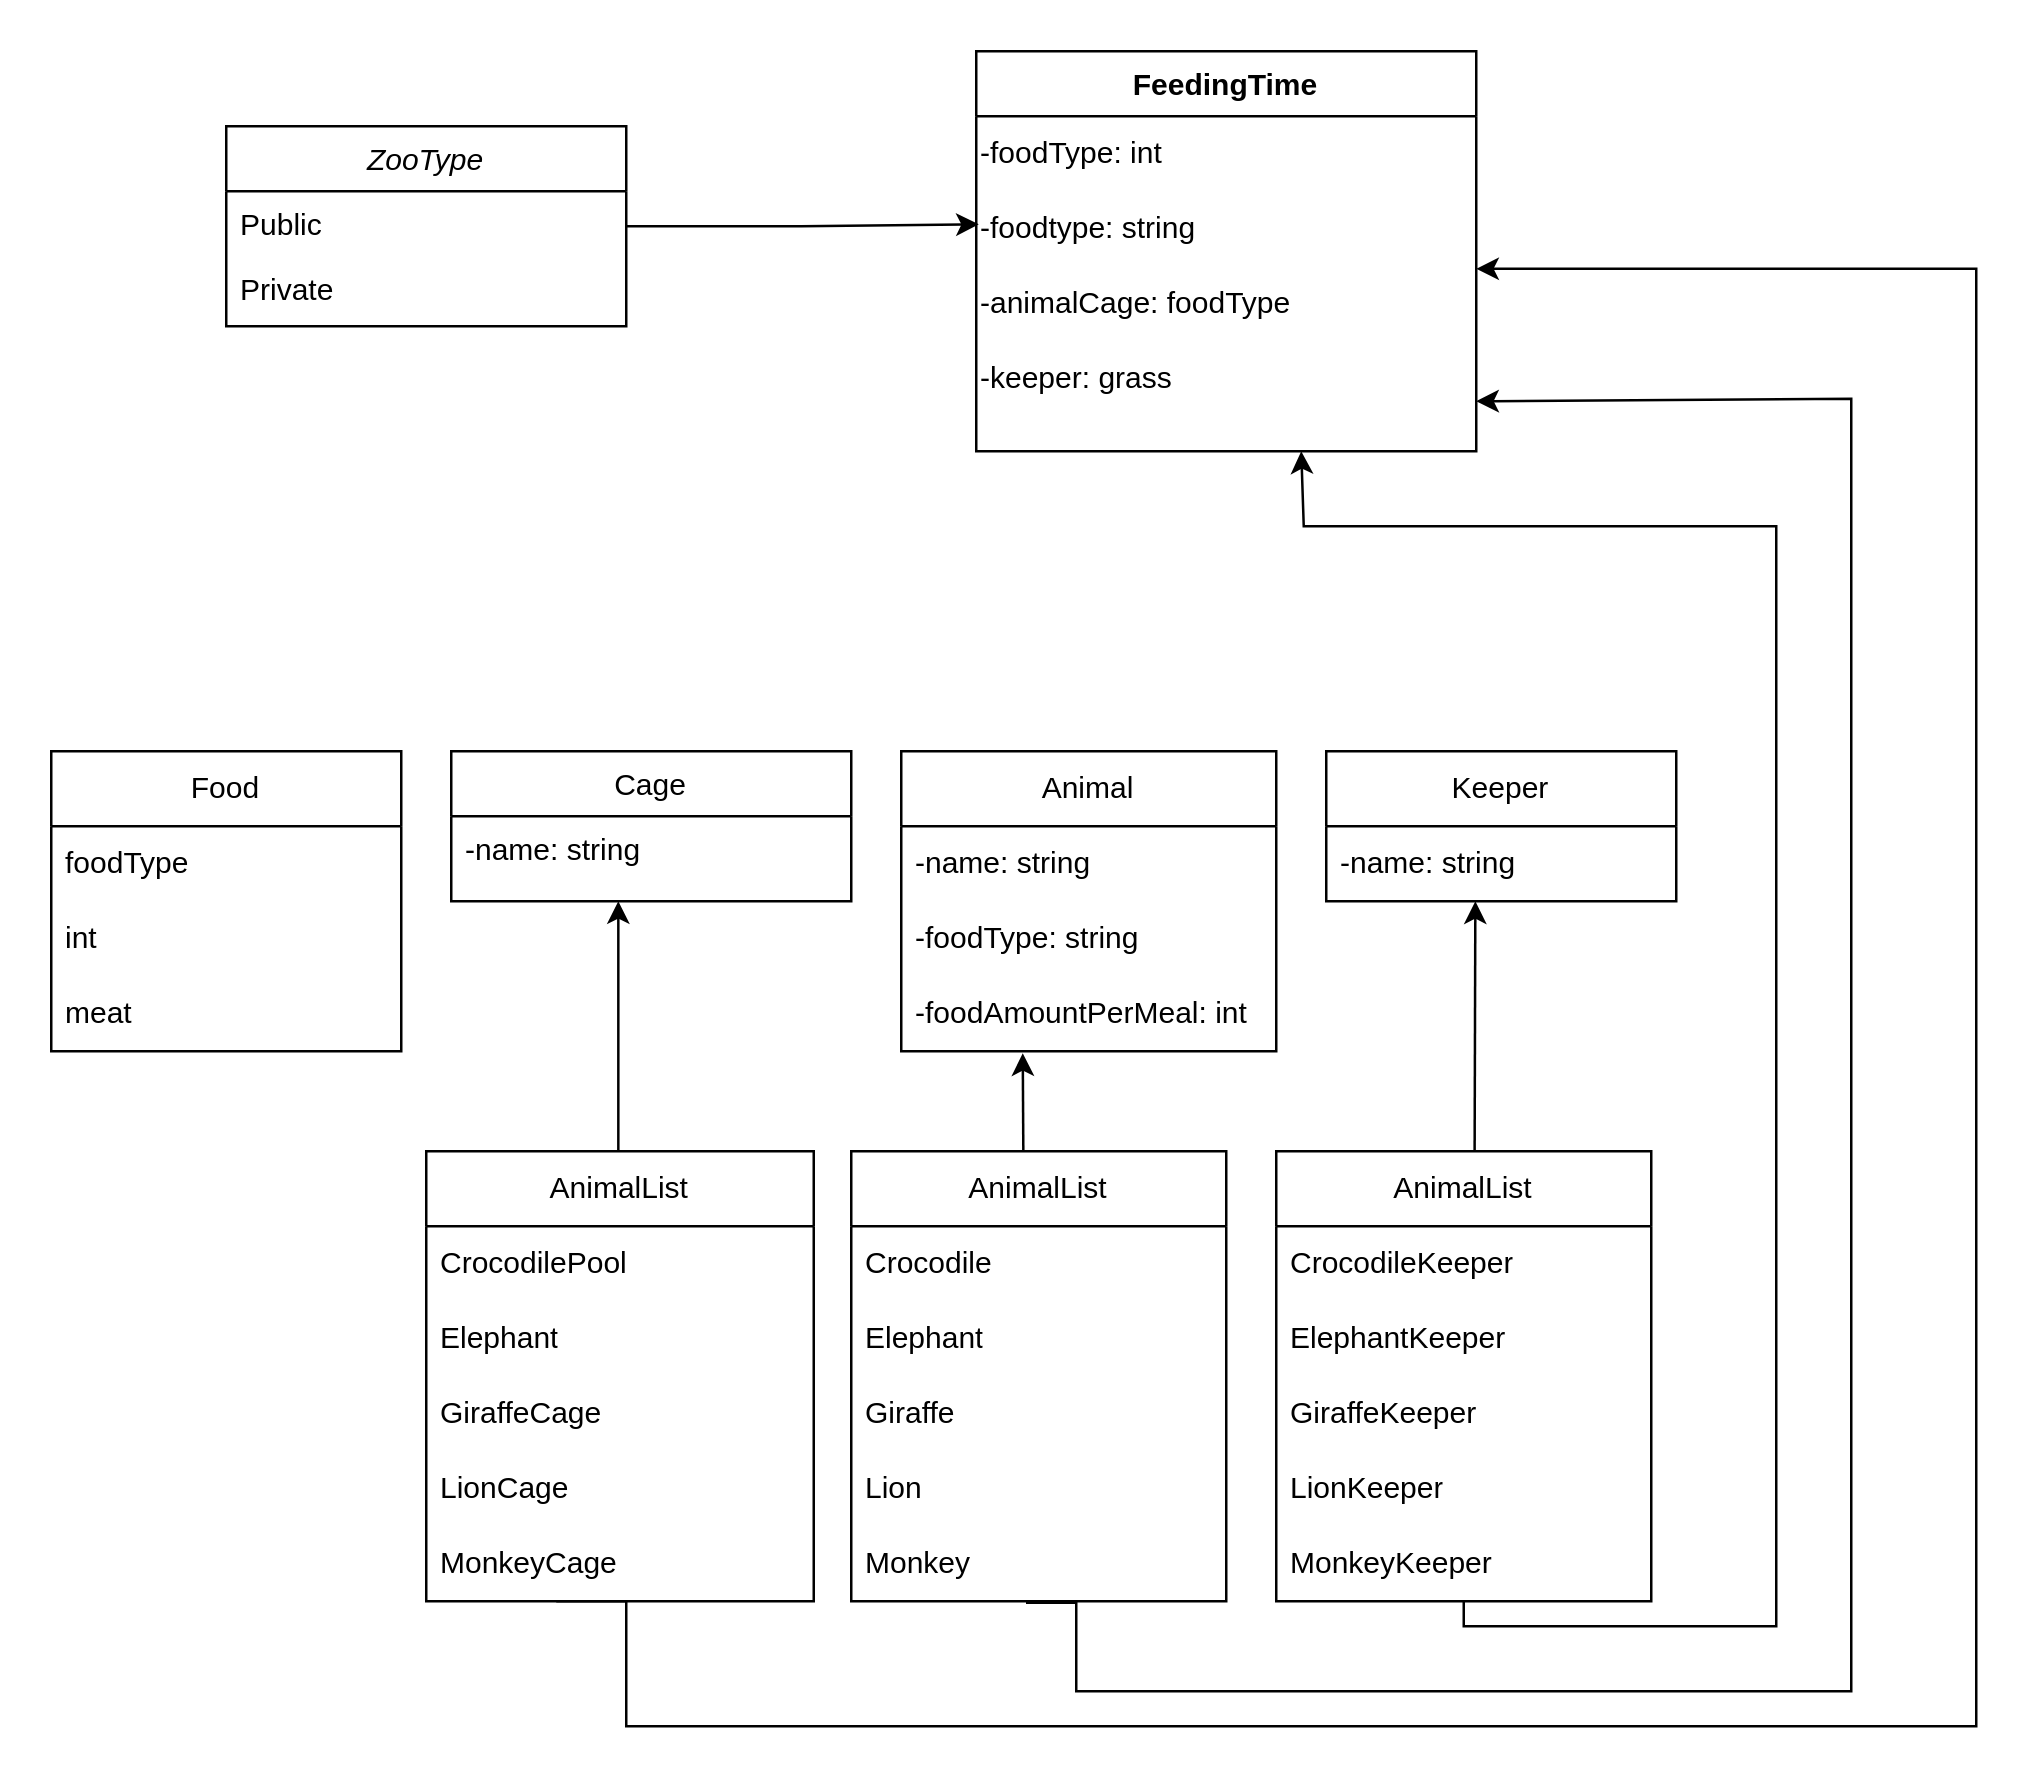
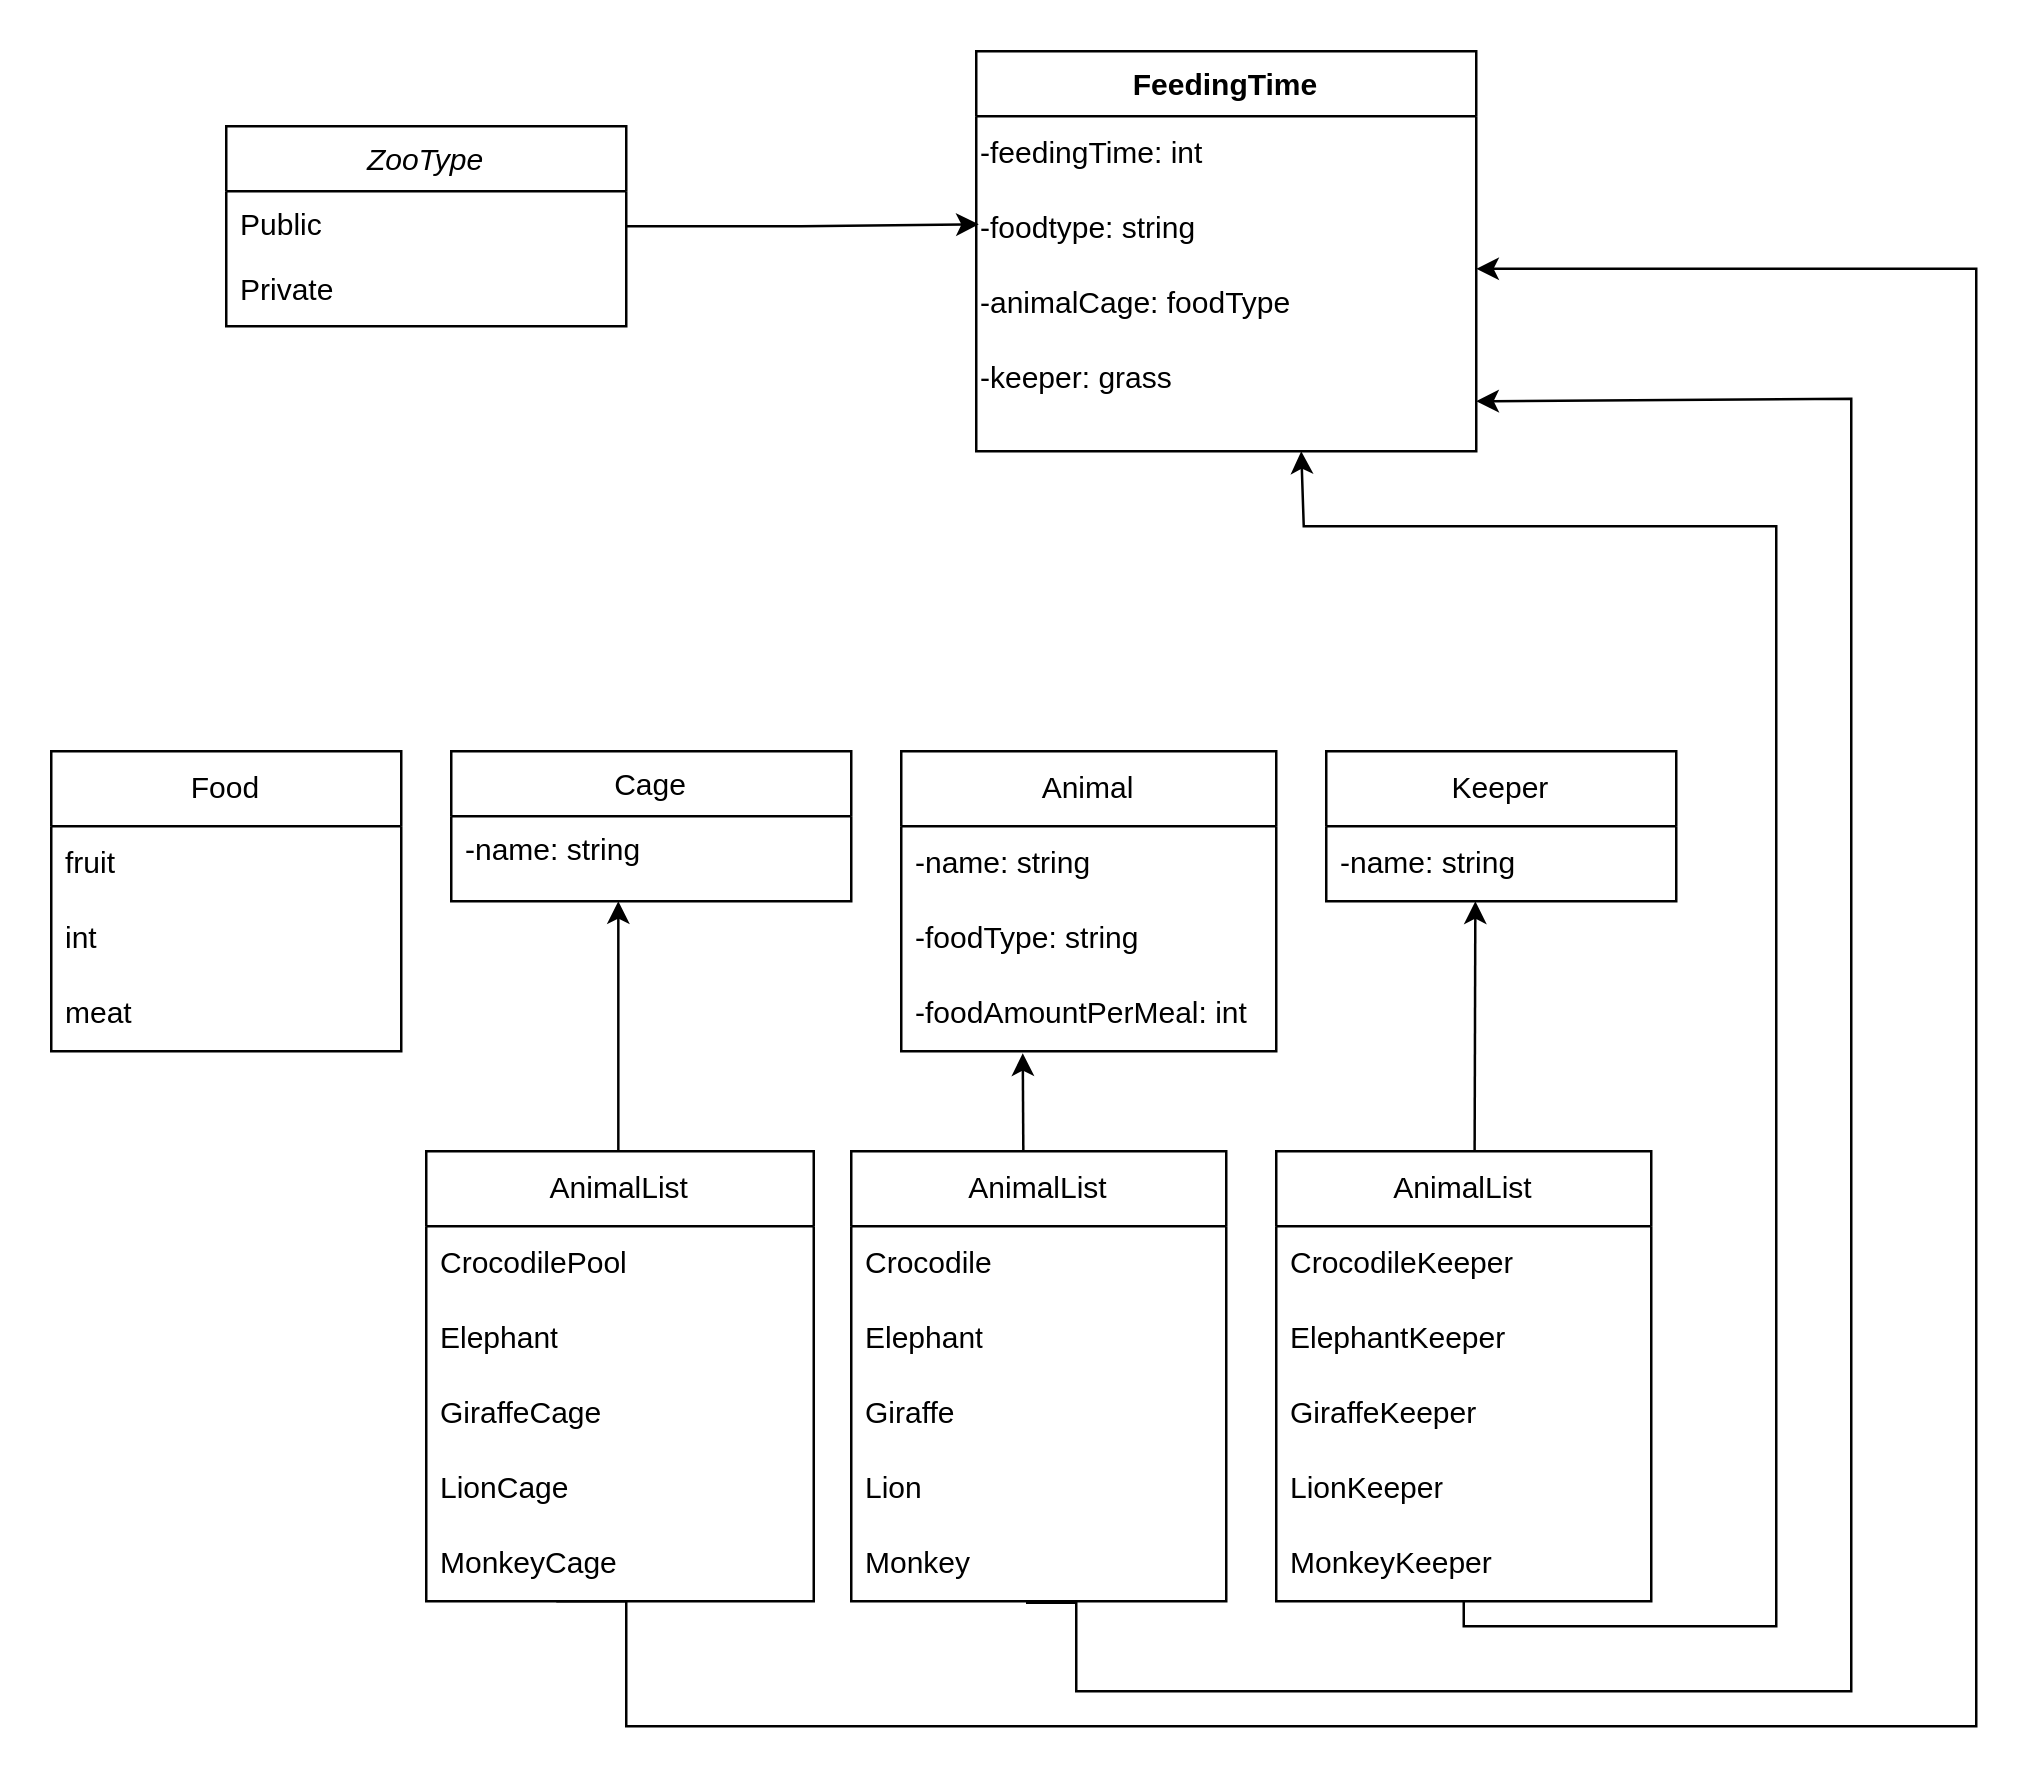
(1087, 154) -> (1105, 154)
(133, 864) -> (104, 864)
